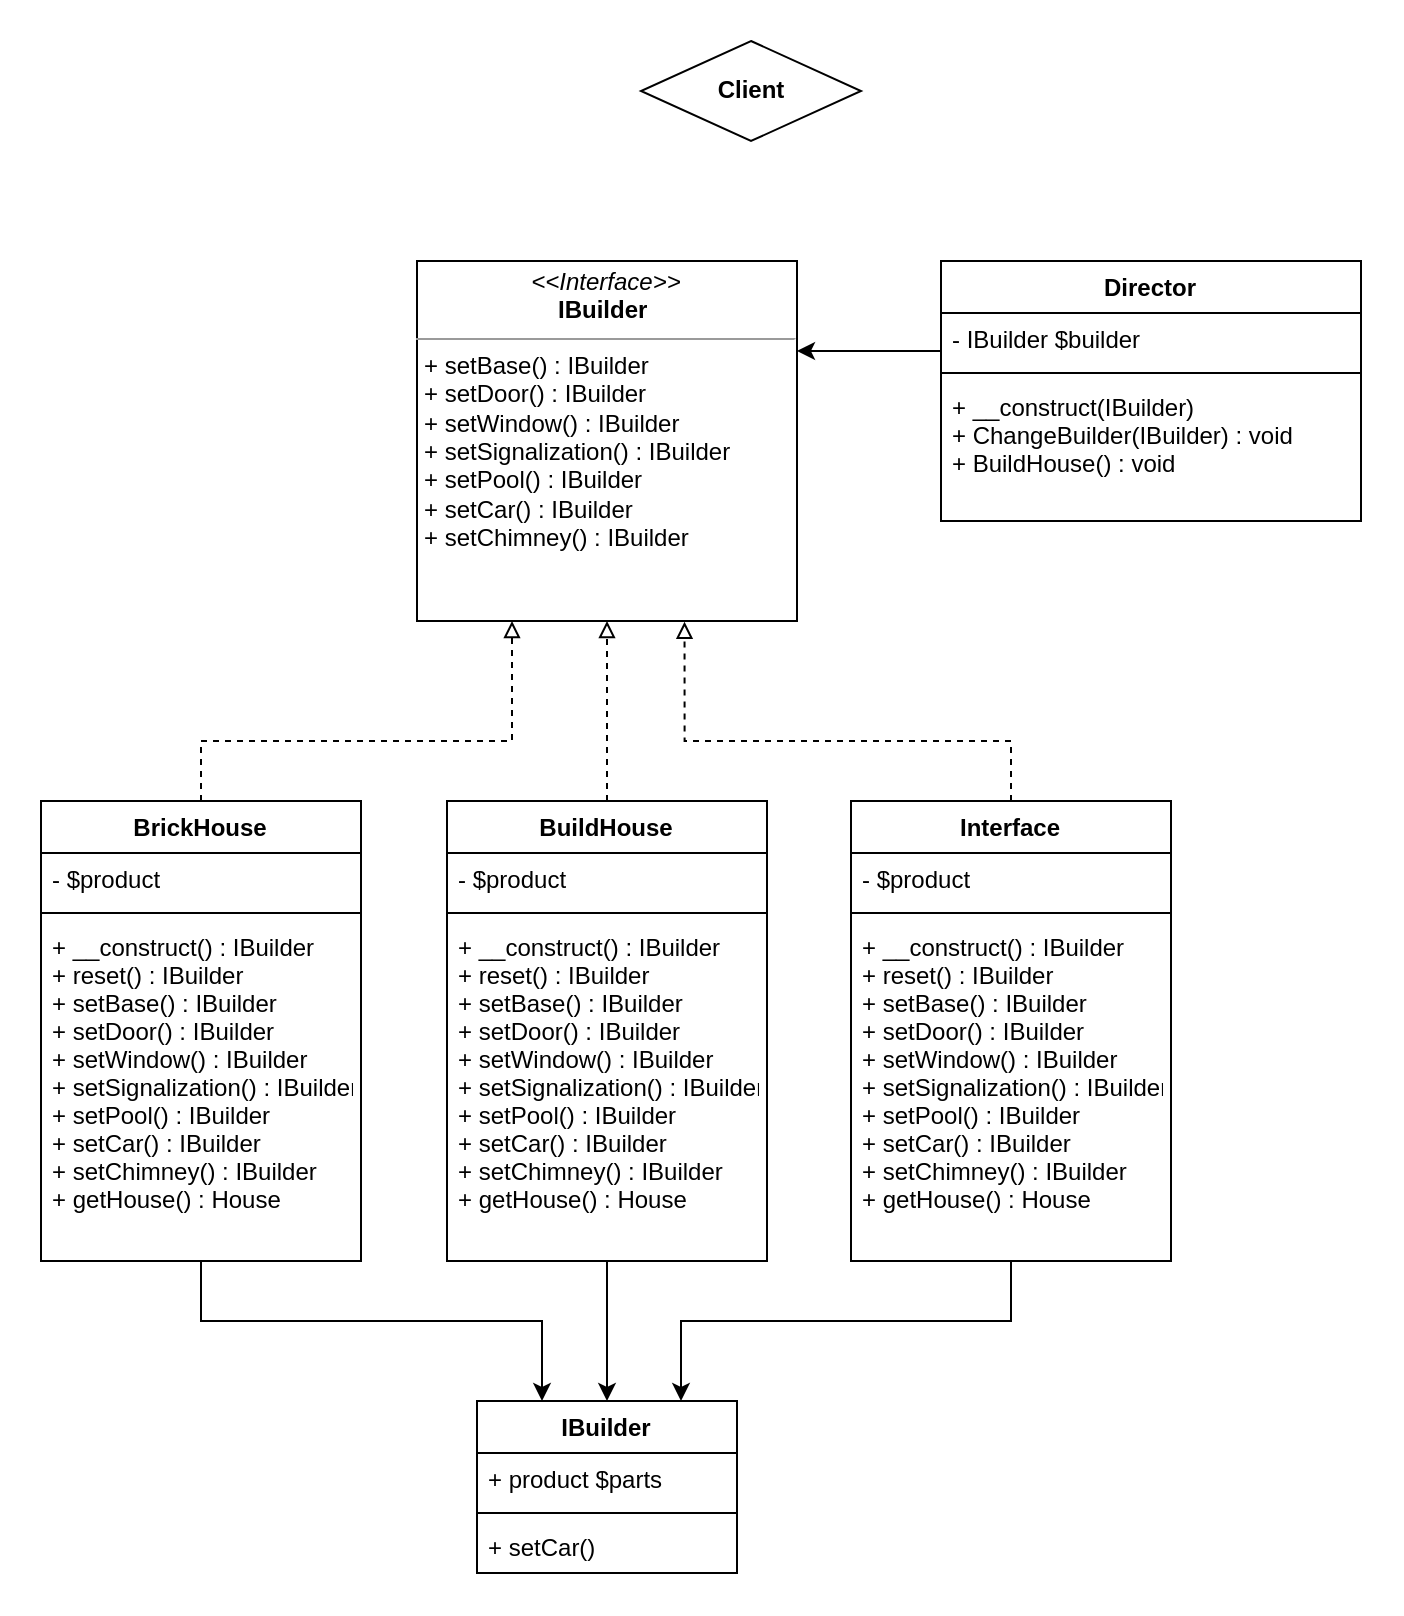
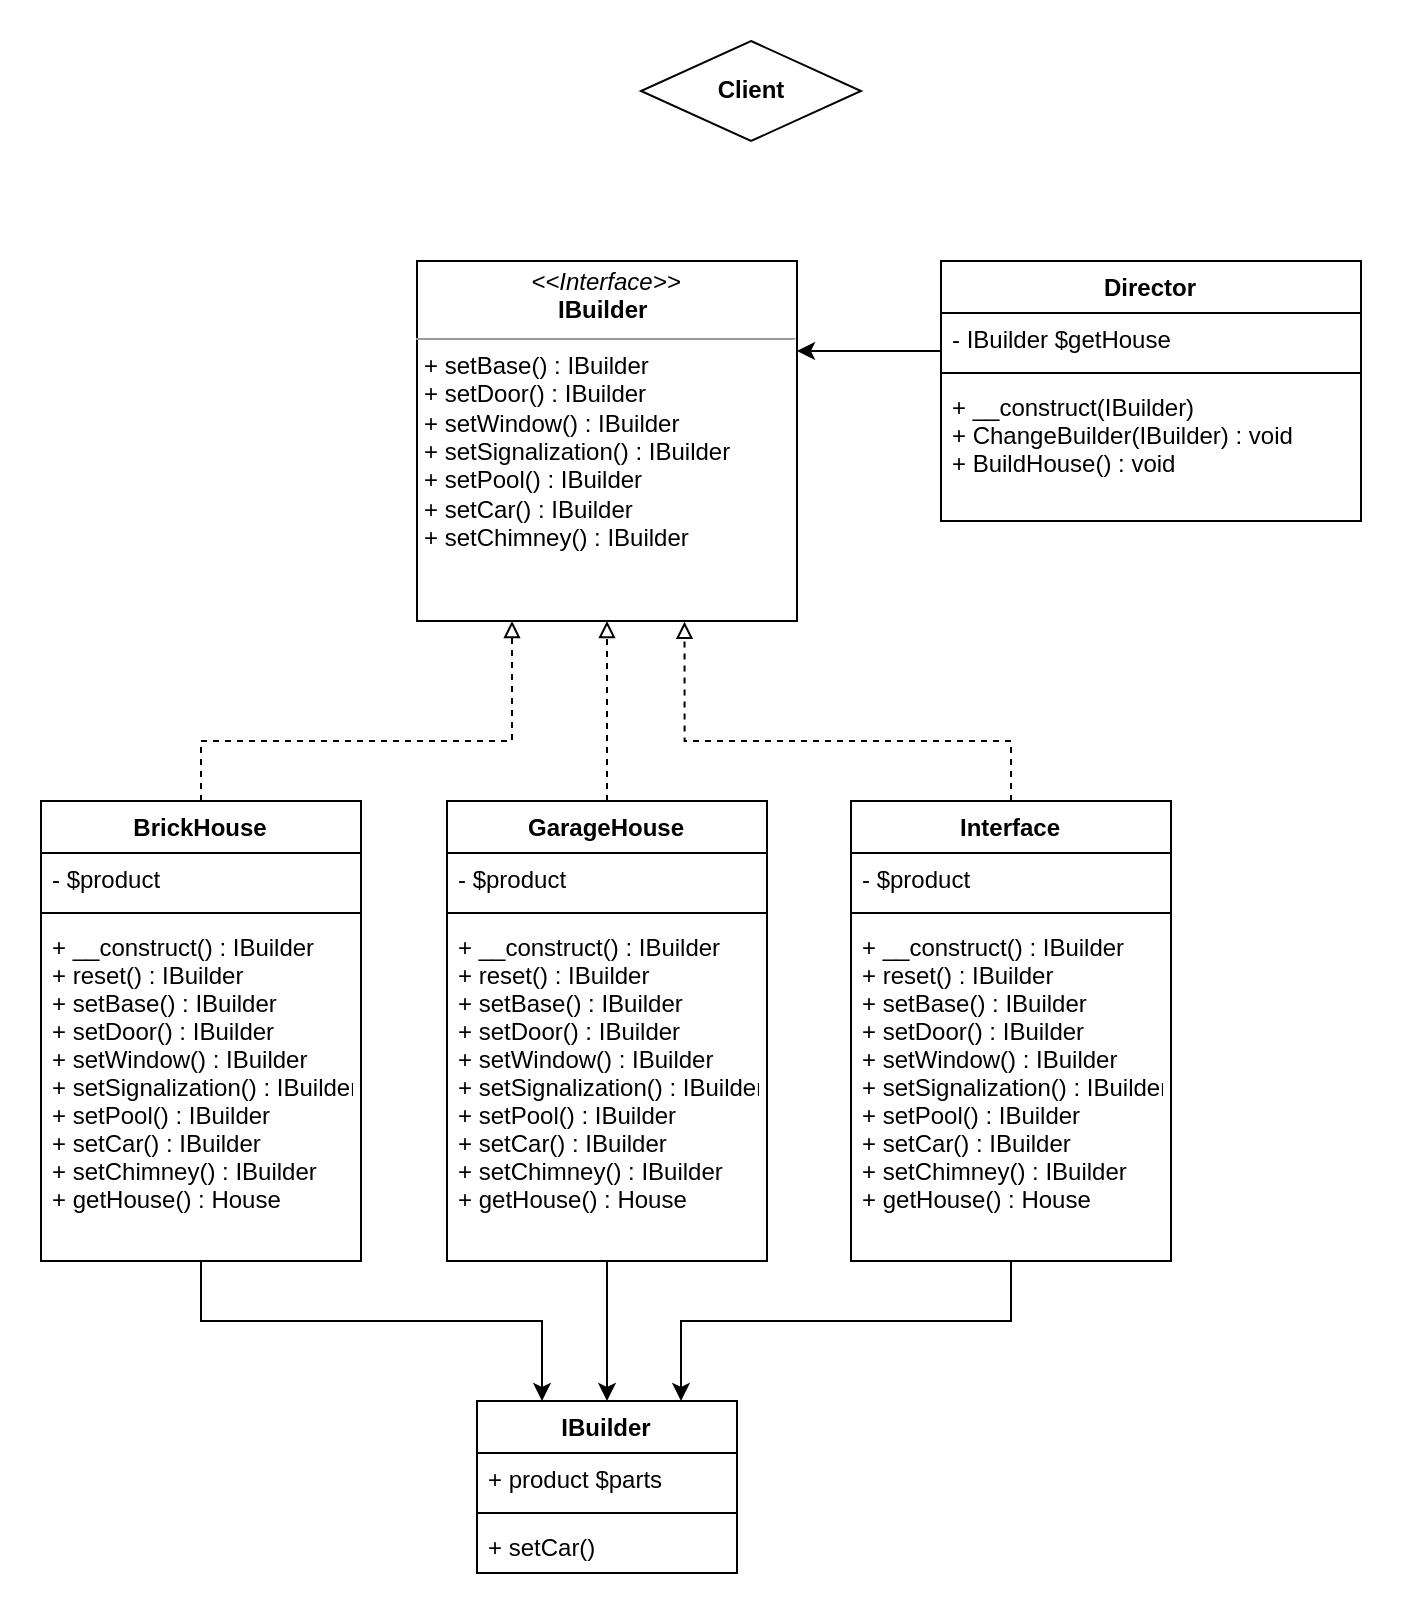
(1061, 340) -> (1074, 340)
(606, 828) -> (606, 828)
